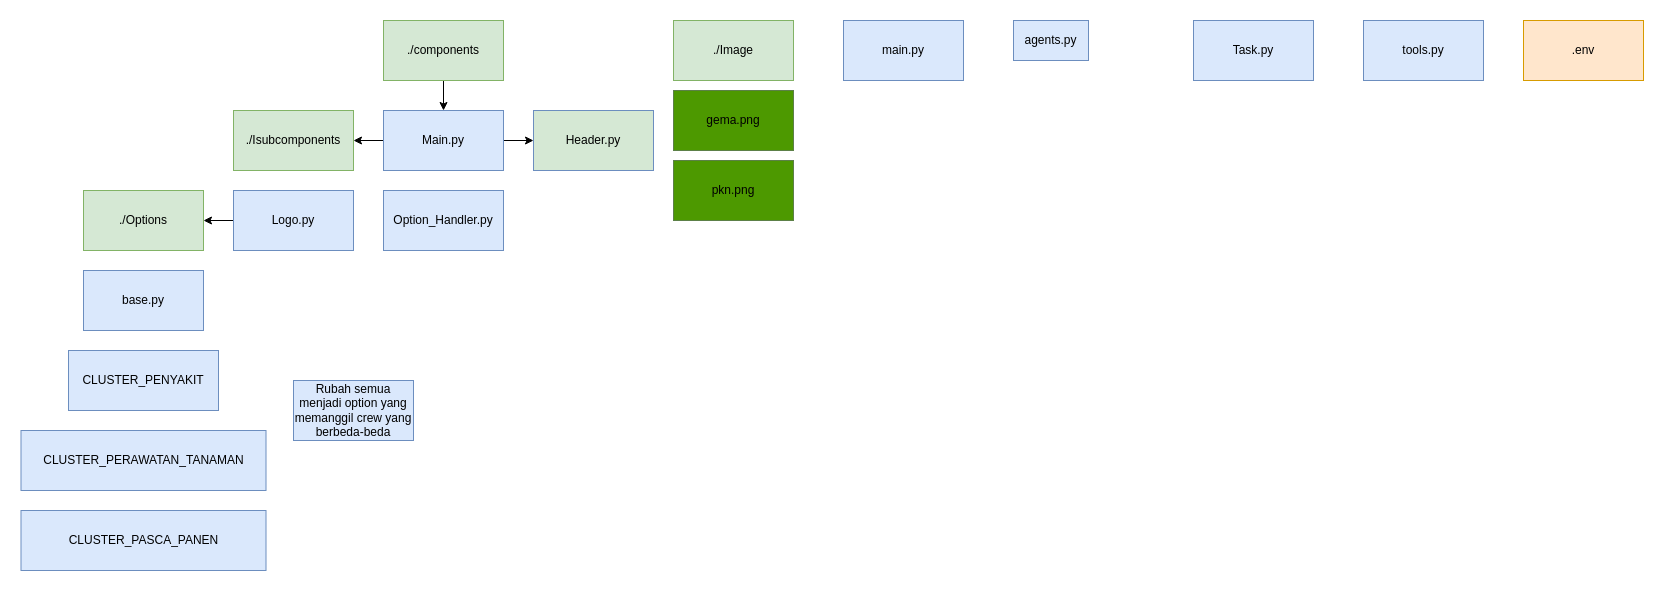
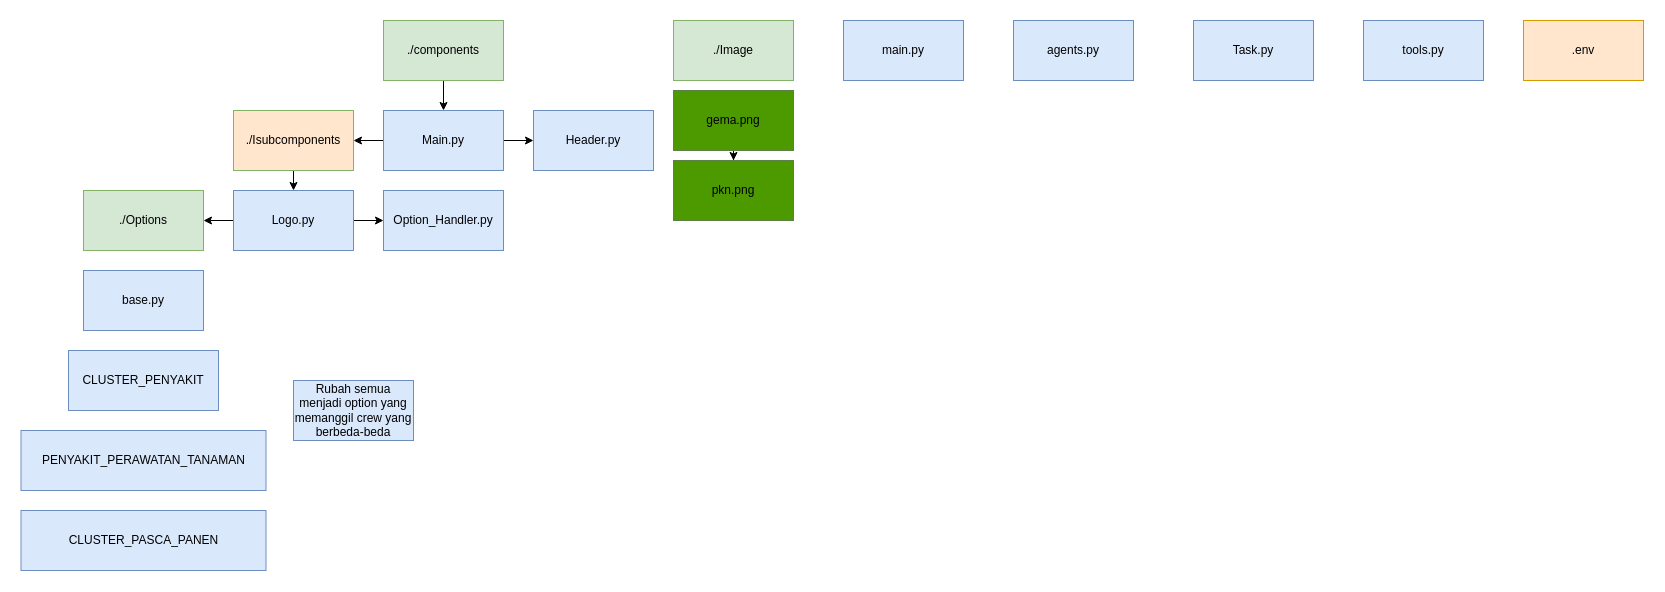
(1051, 41) -> (1074, 51)
(294, 141) -> (294, 141)
(594, 141) -> (594, 141)
none -> (734, 156)
none -> (294, 177)
none -> (365, 221)
(144, 461) -> (144, 461)
